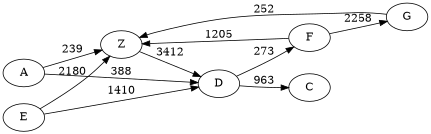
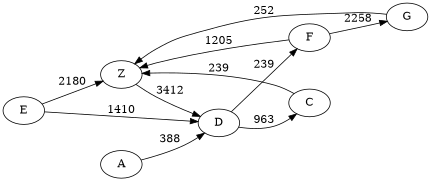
(264, 52) -> (264, 65)
(69, 60) -> (223, 76)
